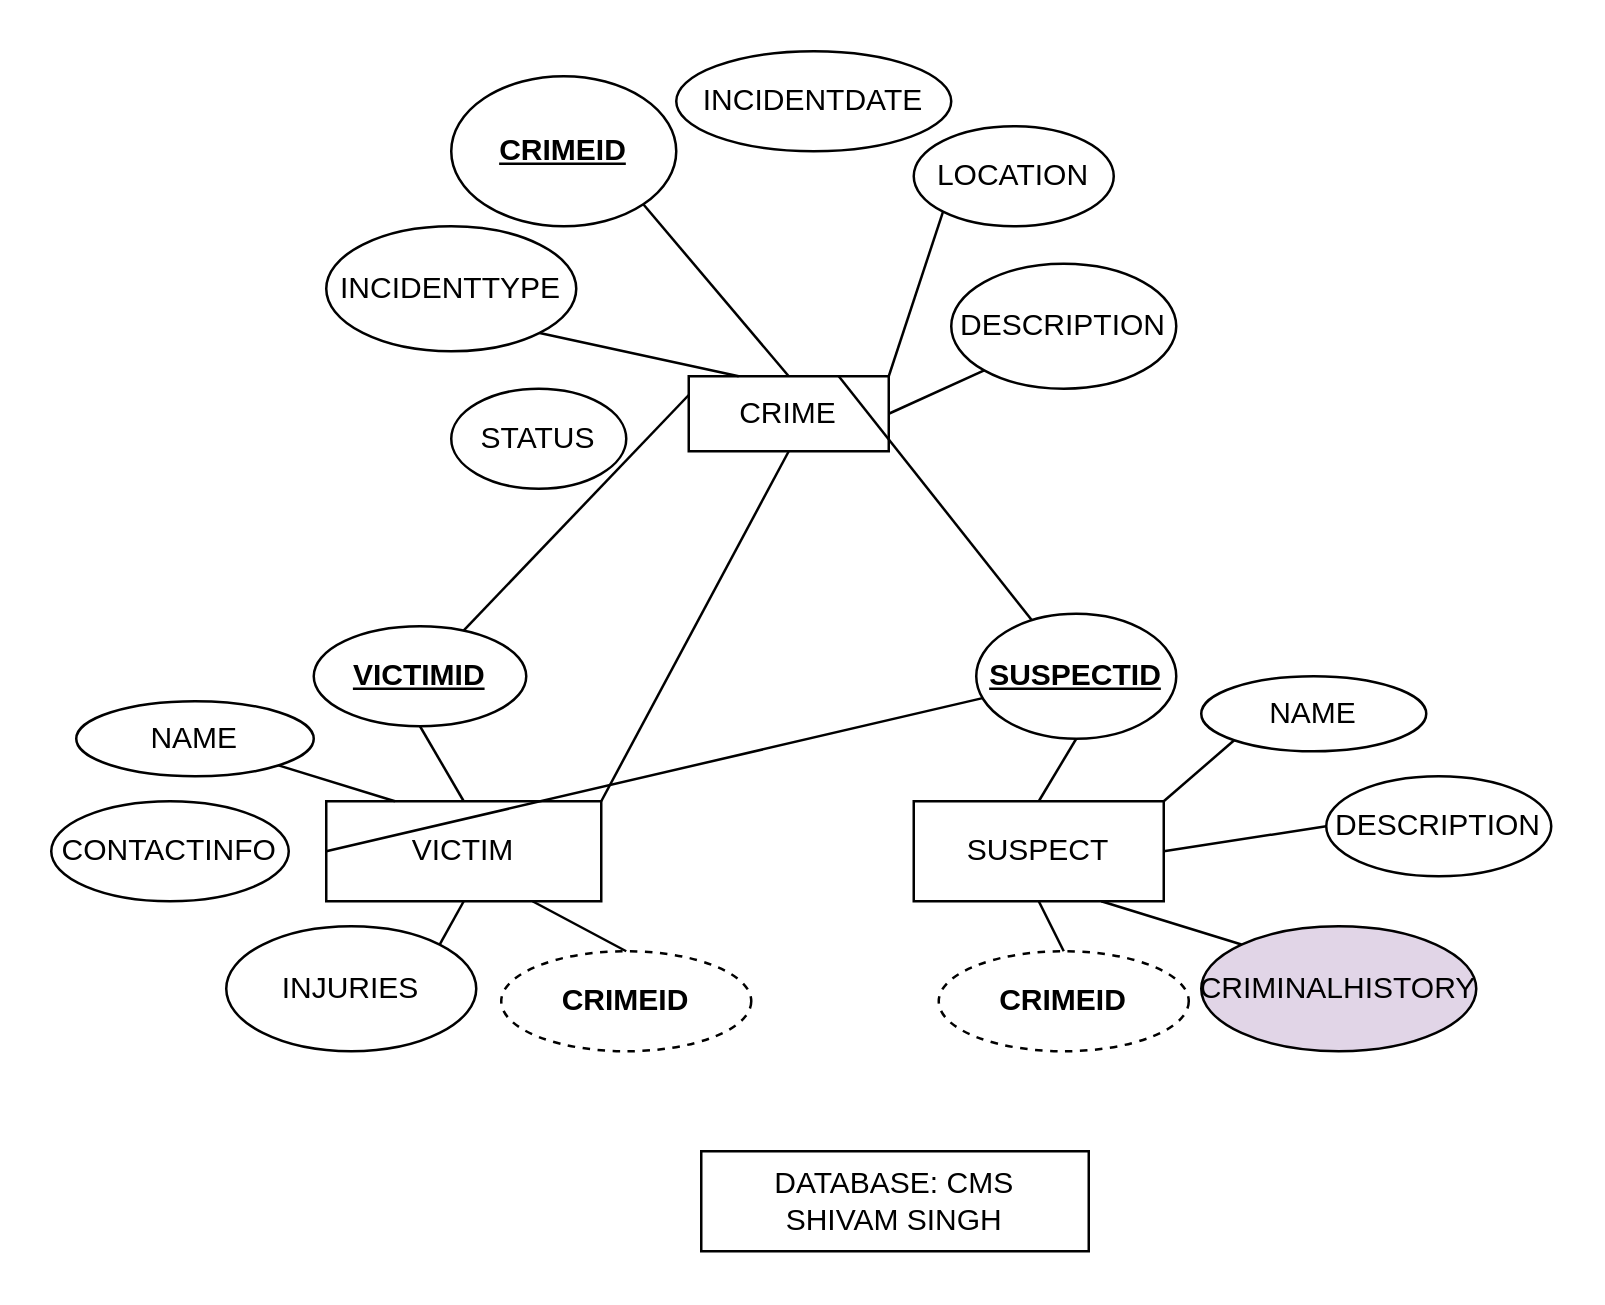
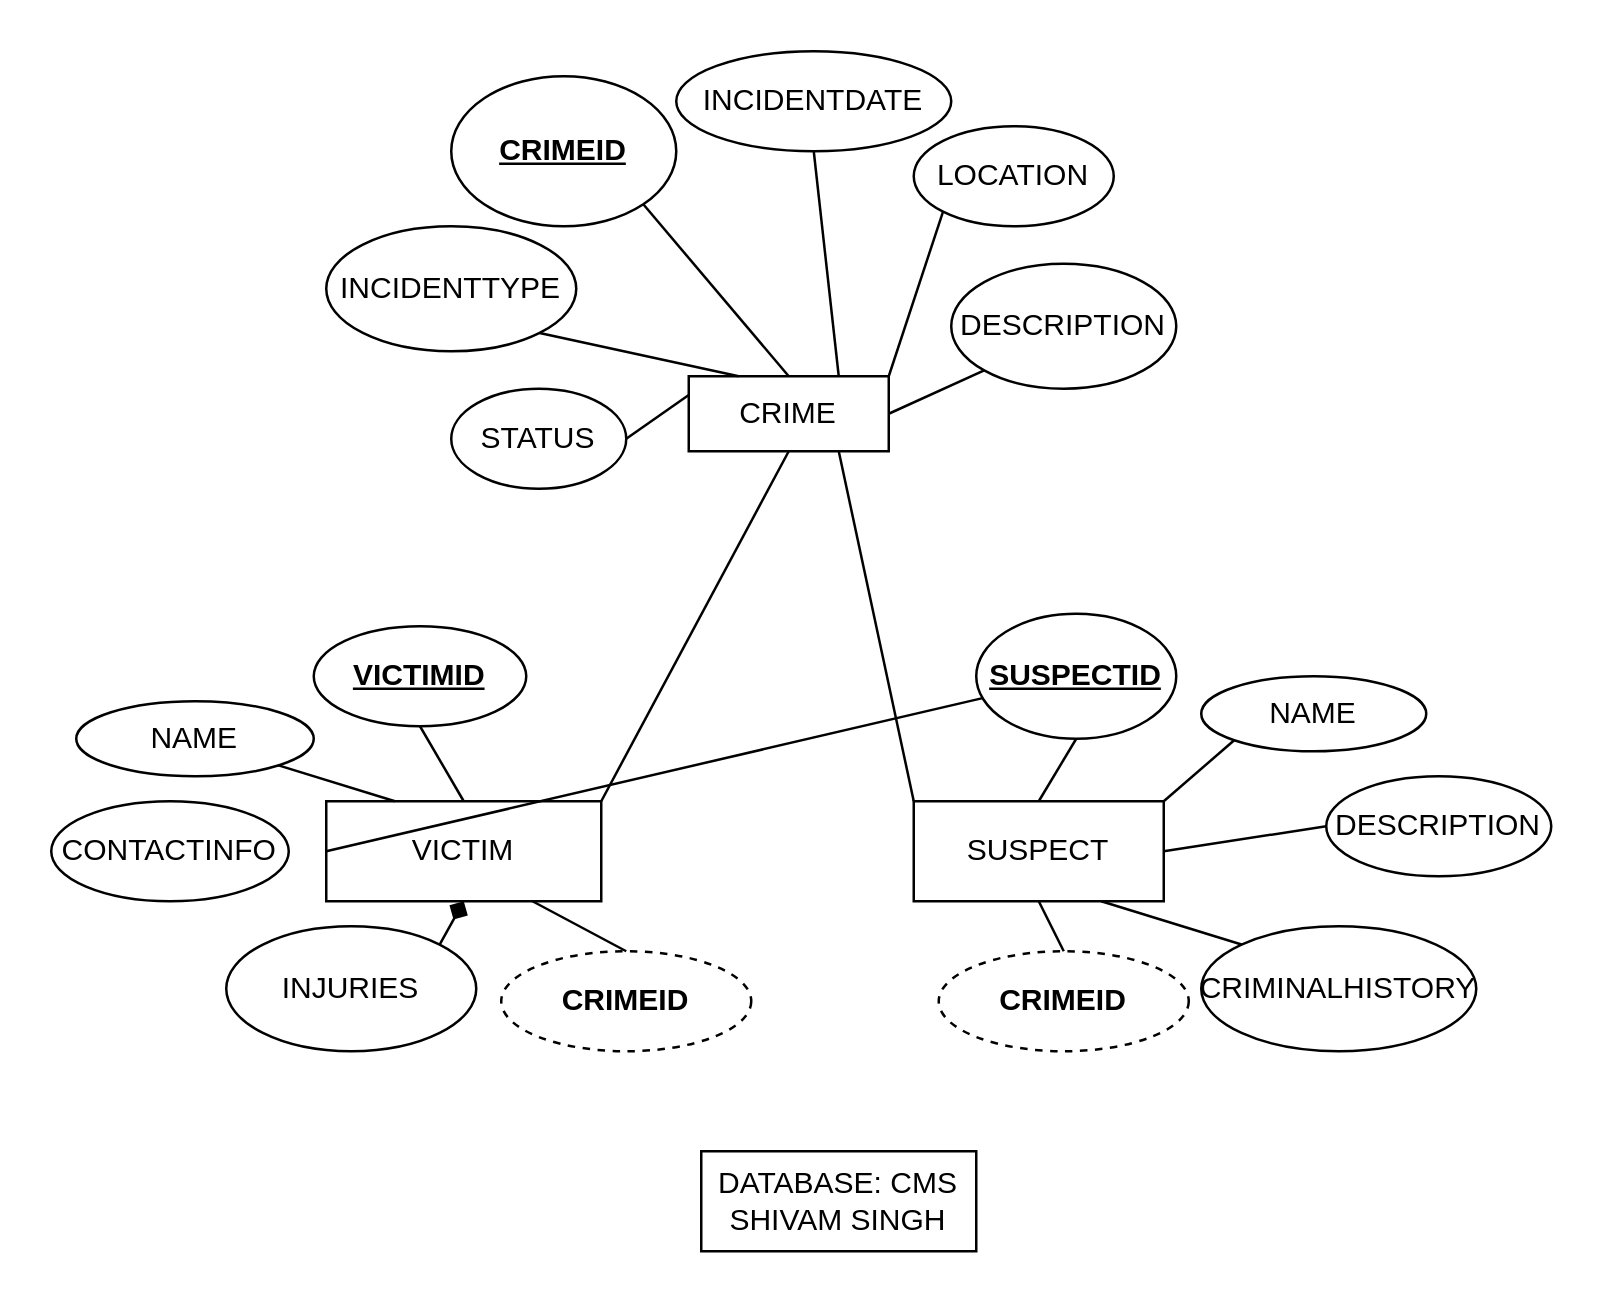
(935, 498) -> (826, 264)
(576, 513) -> (658, 417)
none -> (867, 583)
(458, 911) -> (454, 919)
(1339, 989) -> (1339, 989)
(895, 1201) -> (839, 1201)
